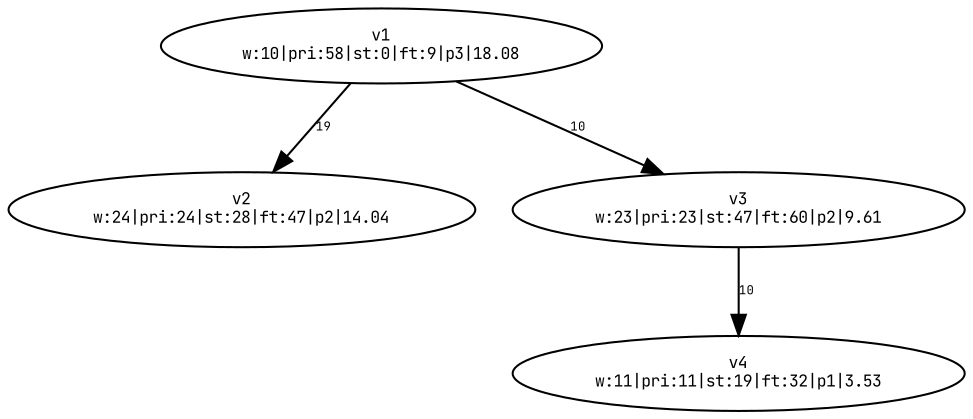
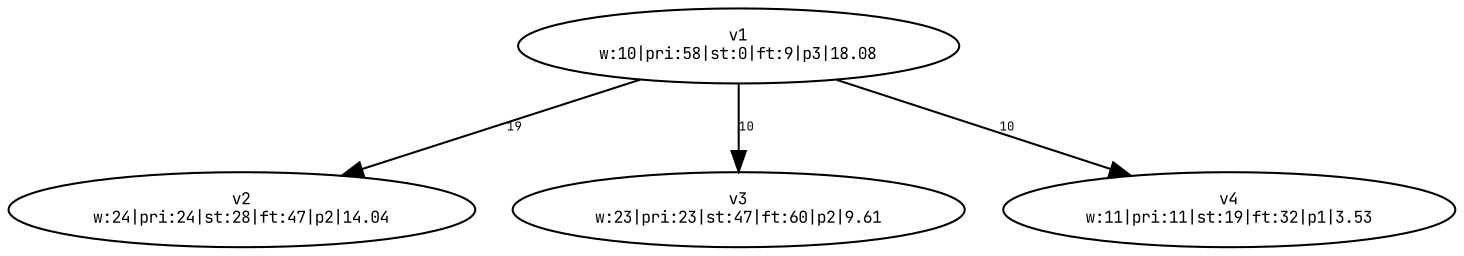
(739, 281) -> (974, 125)
